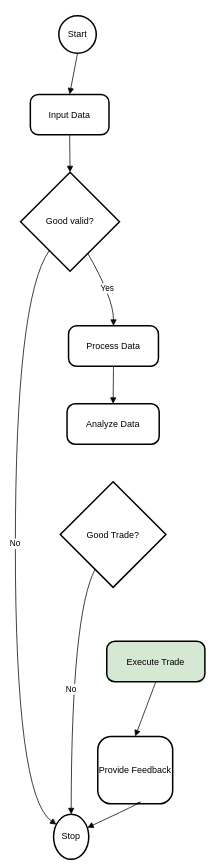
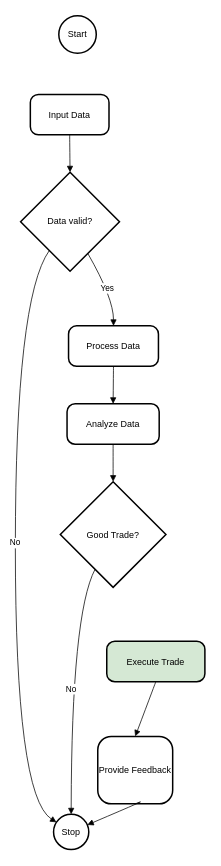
(74, 71) -> none
(70, 222) -> (70, 222)
none -> (113, 475)
(71, 837) -> (71, 833)
